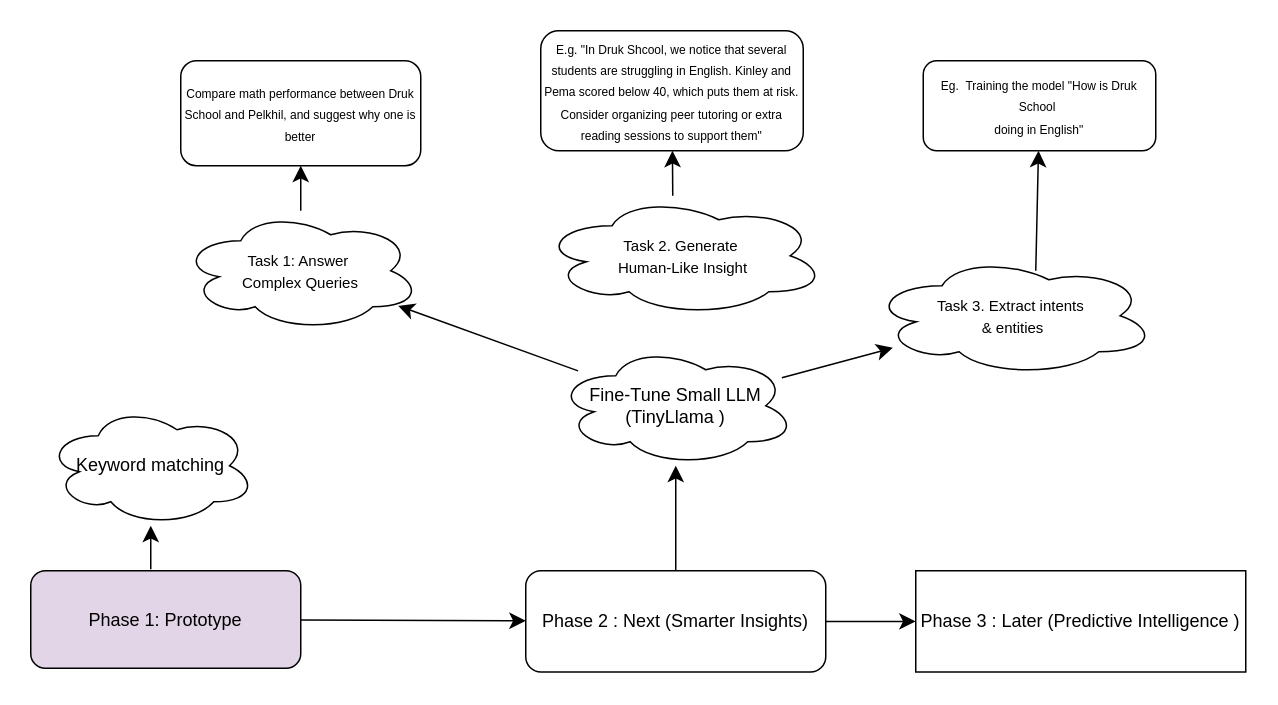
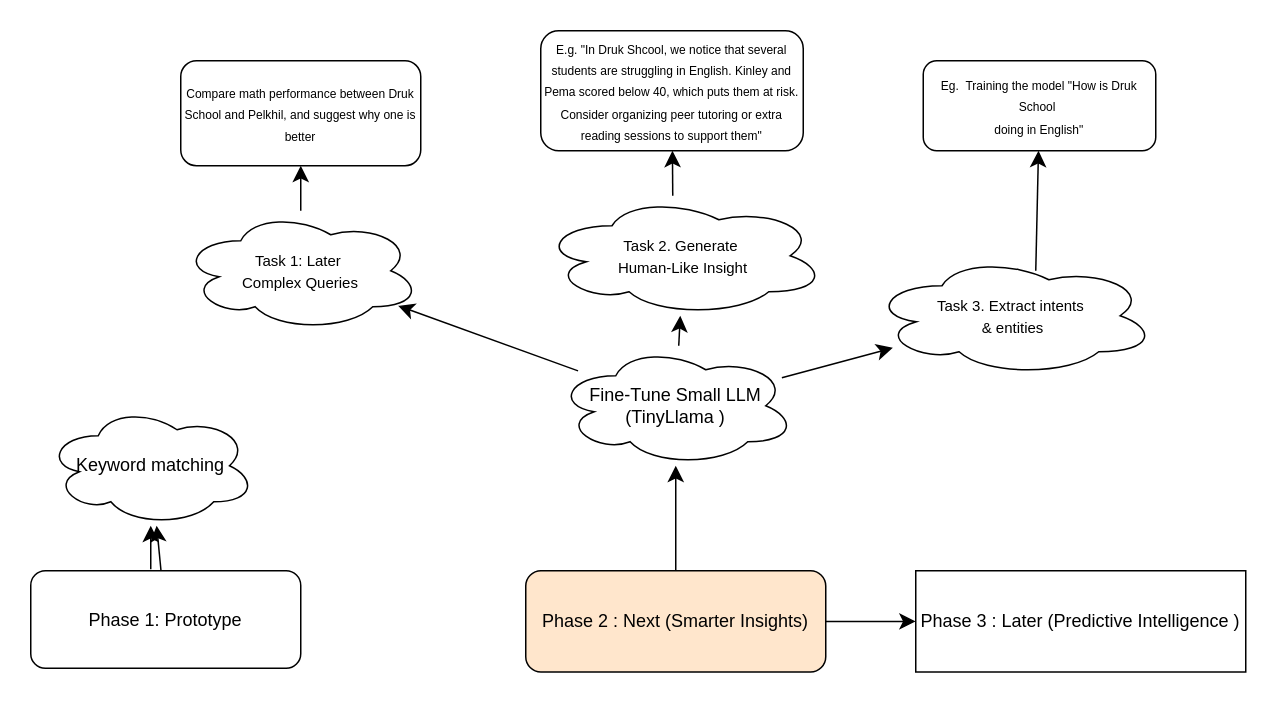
(301, 271) -> (301, 271)
none -> (679, 338)
(166, 620) -> (166, 620)
(408, 620) -> (159, 554)
(676, 621) -> (676, 621)
